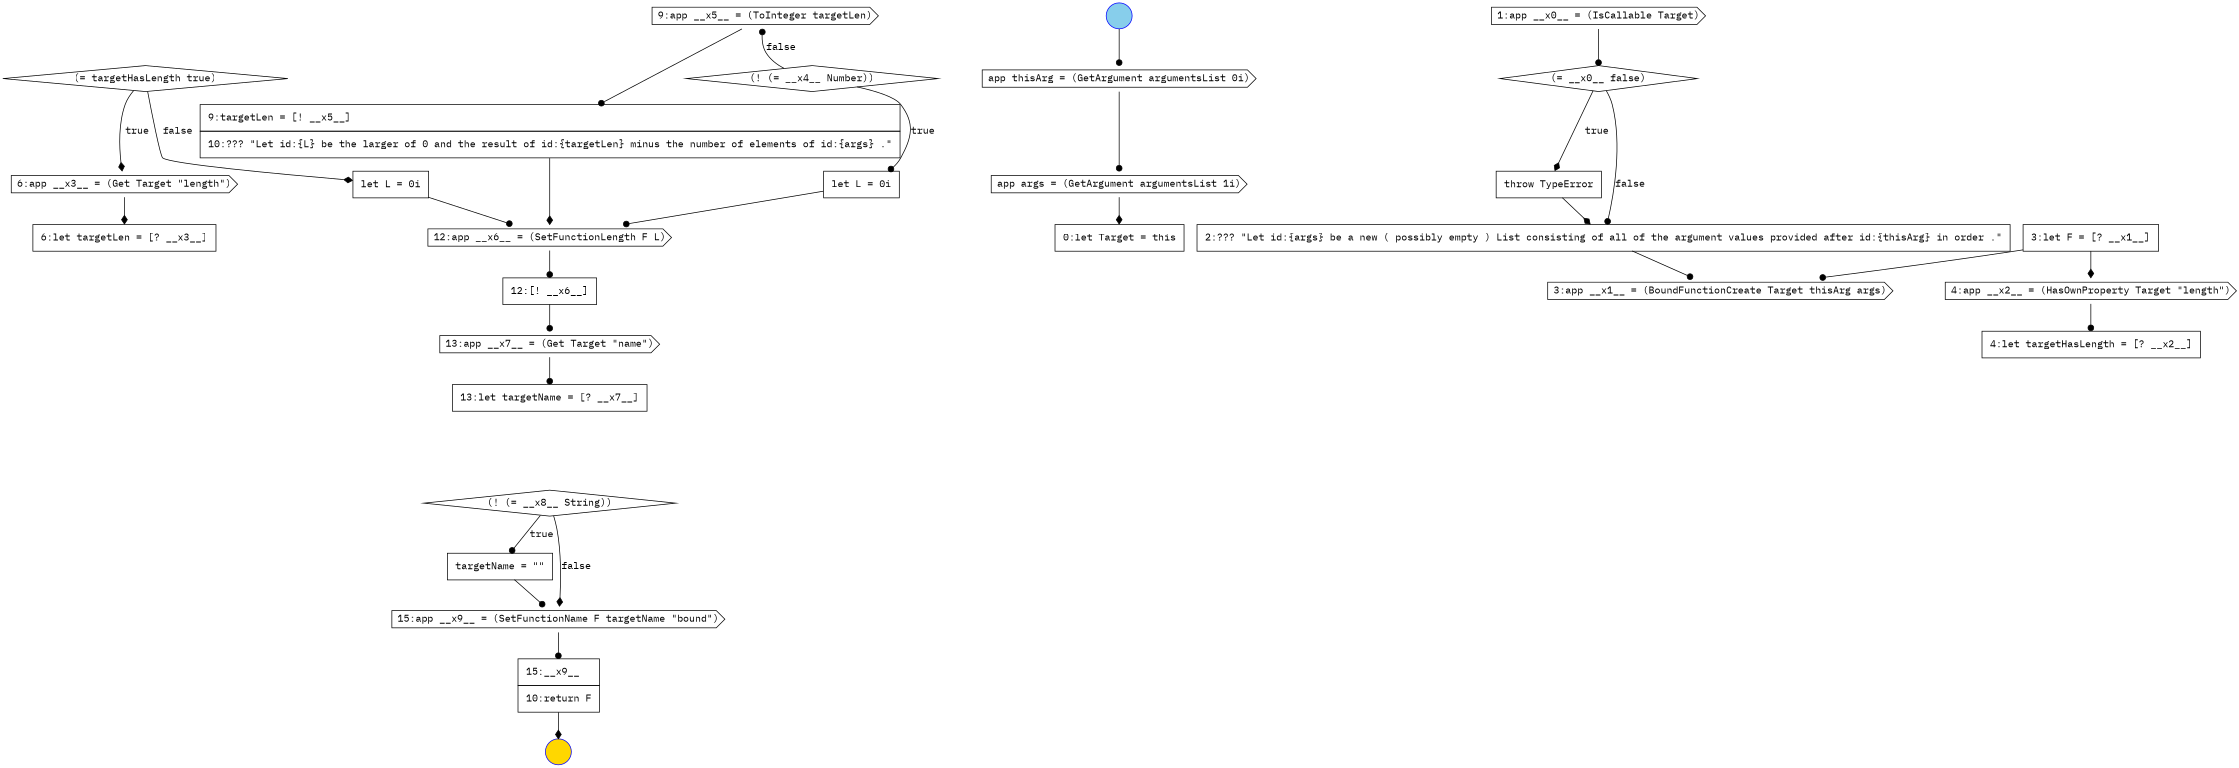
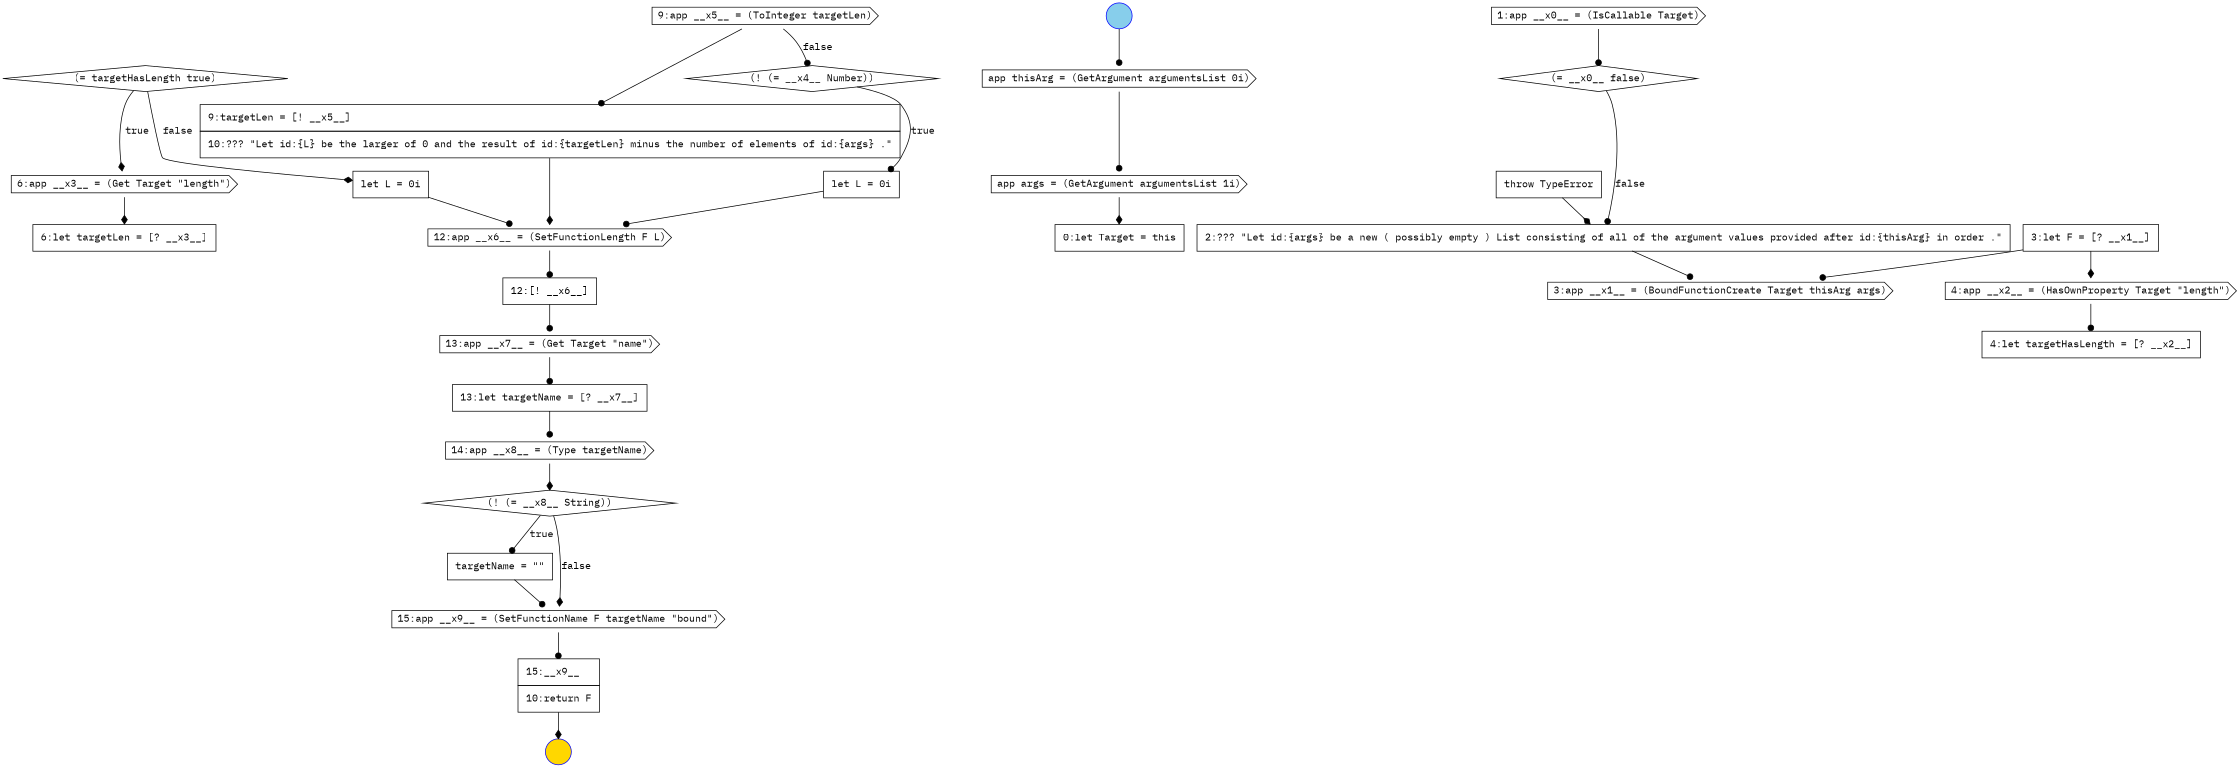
(768, 55) -> (797, 43)
(1576, 127) -> none
none -> (550, 451)
